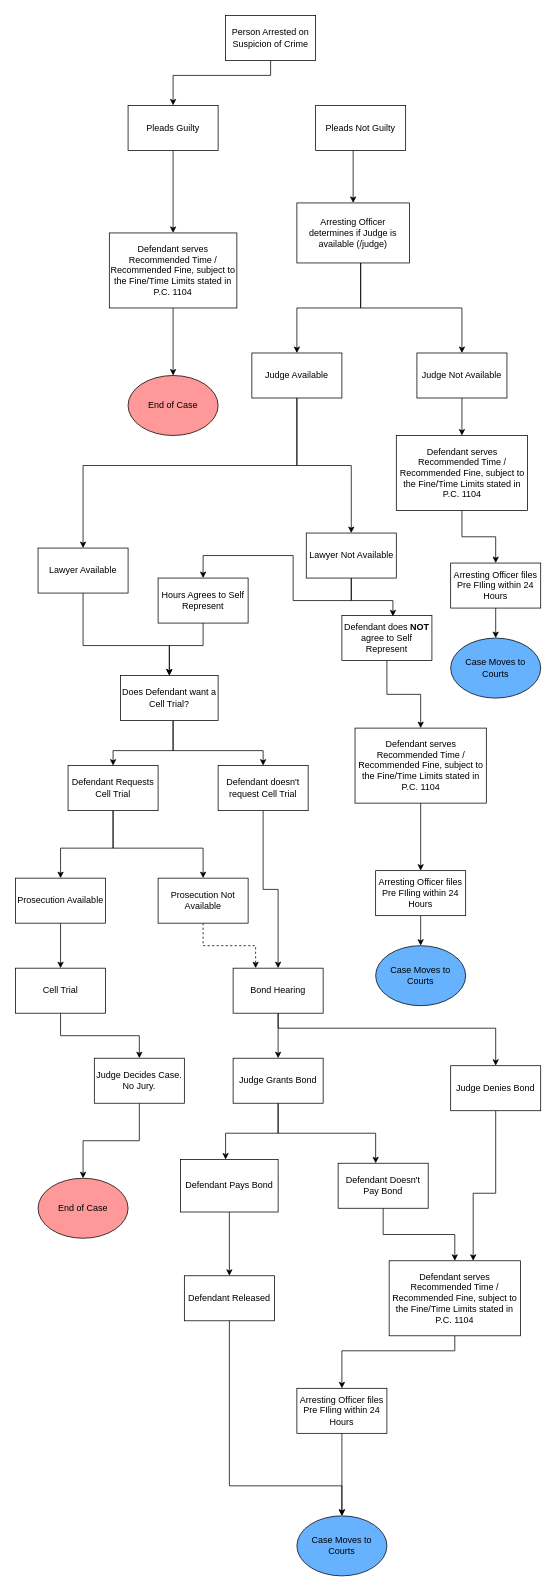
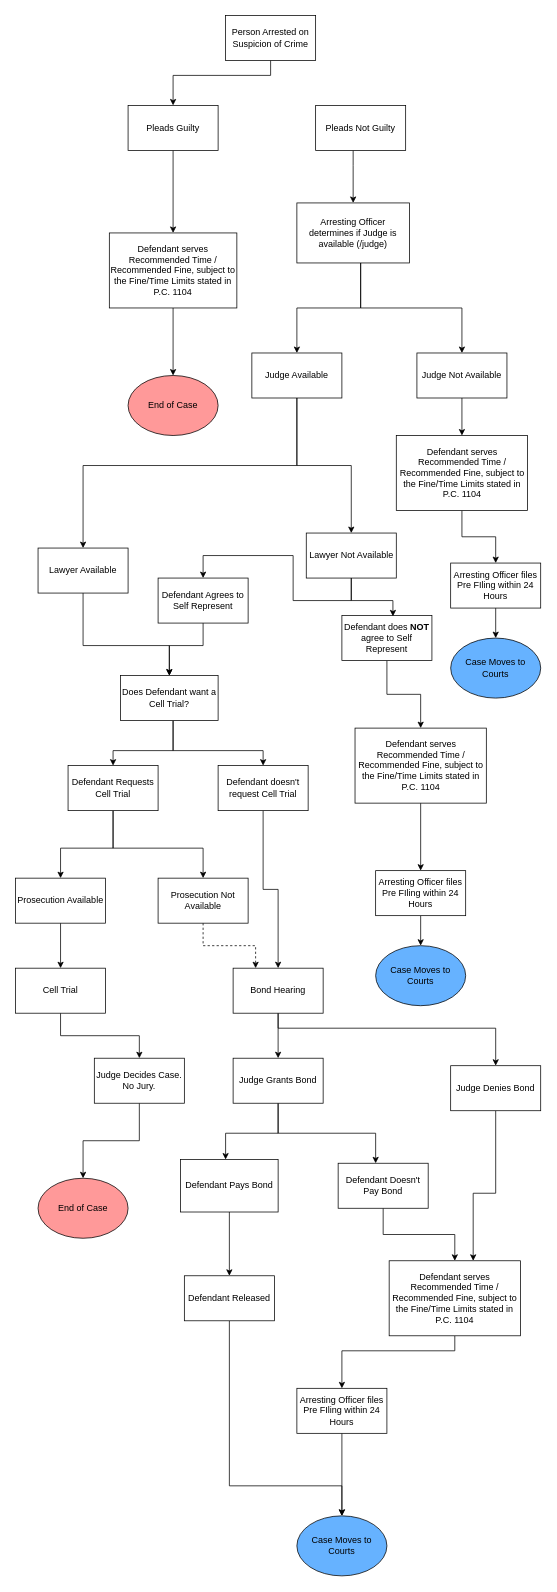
(203, 600) -> (203, 600)
